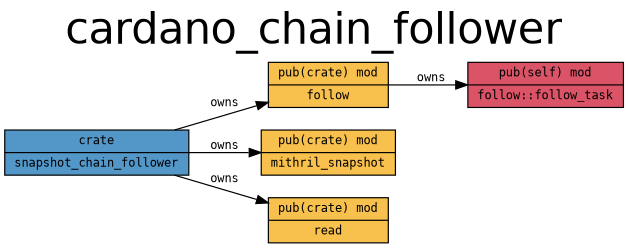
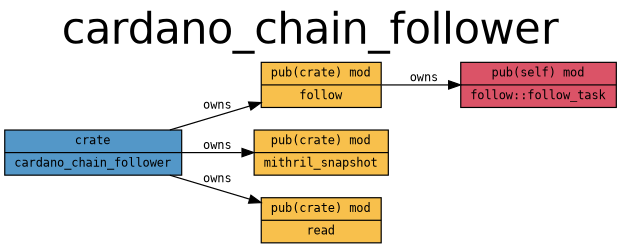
(97, 163) -> (93, 163)
